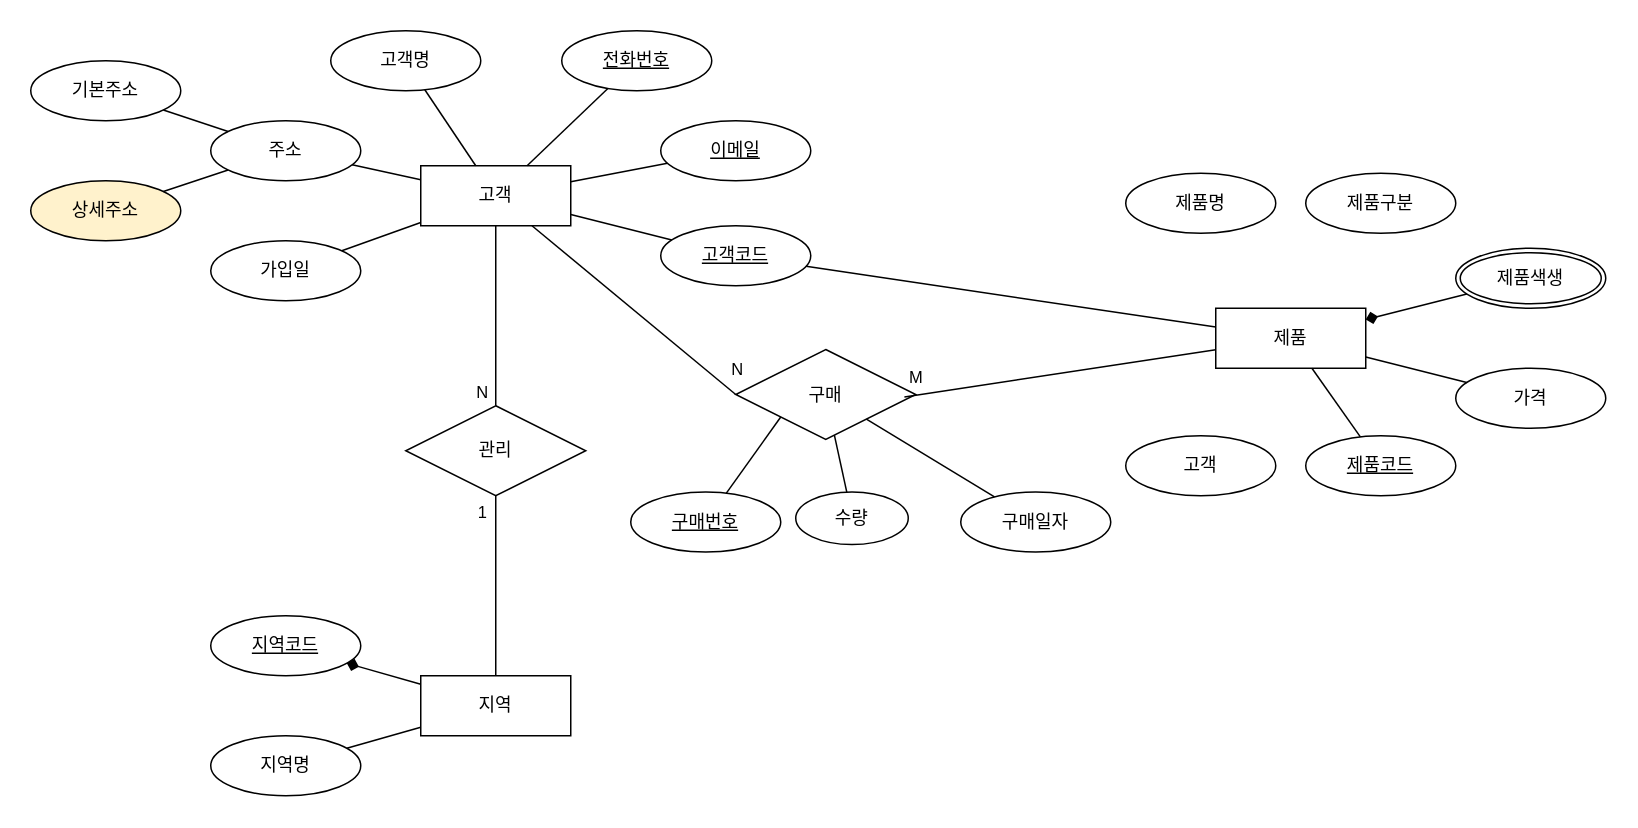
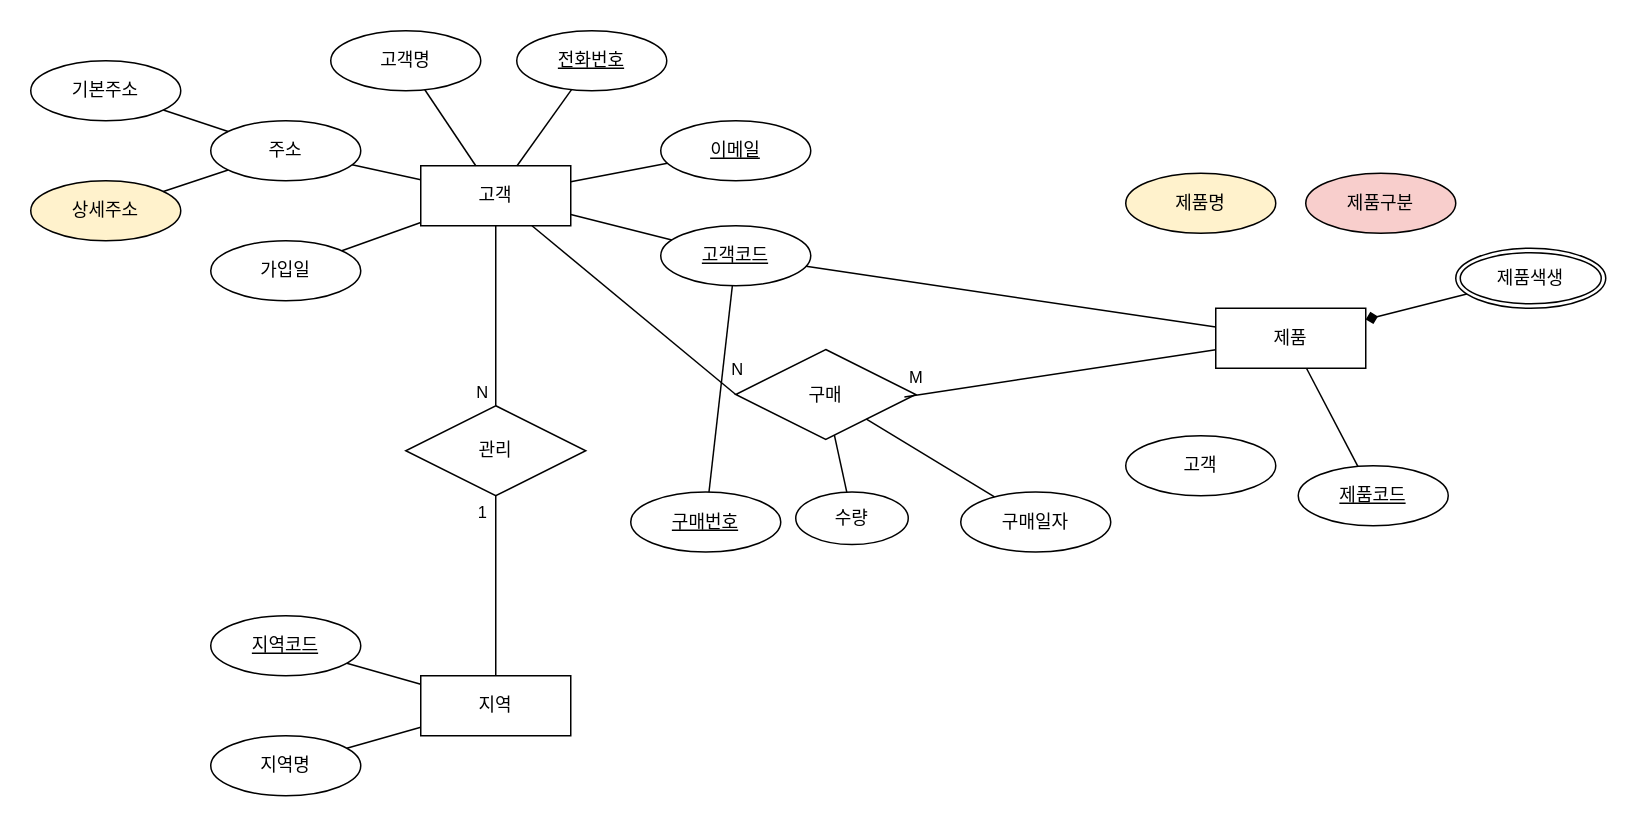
(637, 61) -> (592, 61)
(1201, 203) -> (1201, 203)
(1381, 203) -> (1381, 203)
(1416, 370) -> none
(1531, 398) -> none
(753, 455) -> (721, 389)
(1381, 466) -> (1373, 496)
(358, 666) -> (353, 665)
